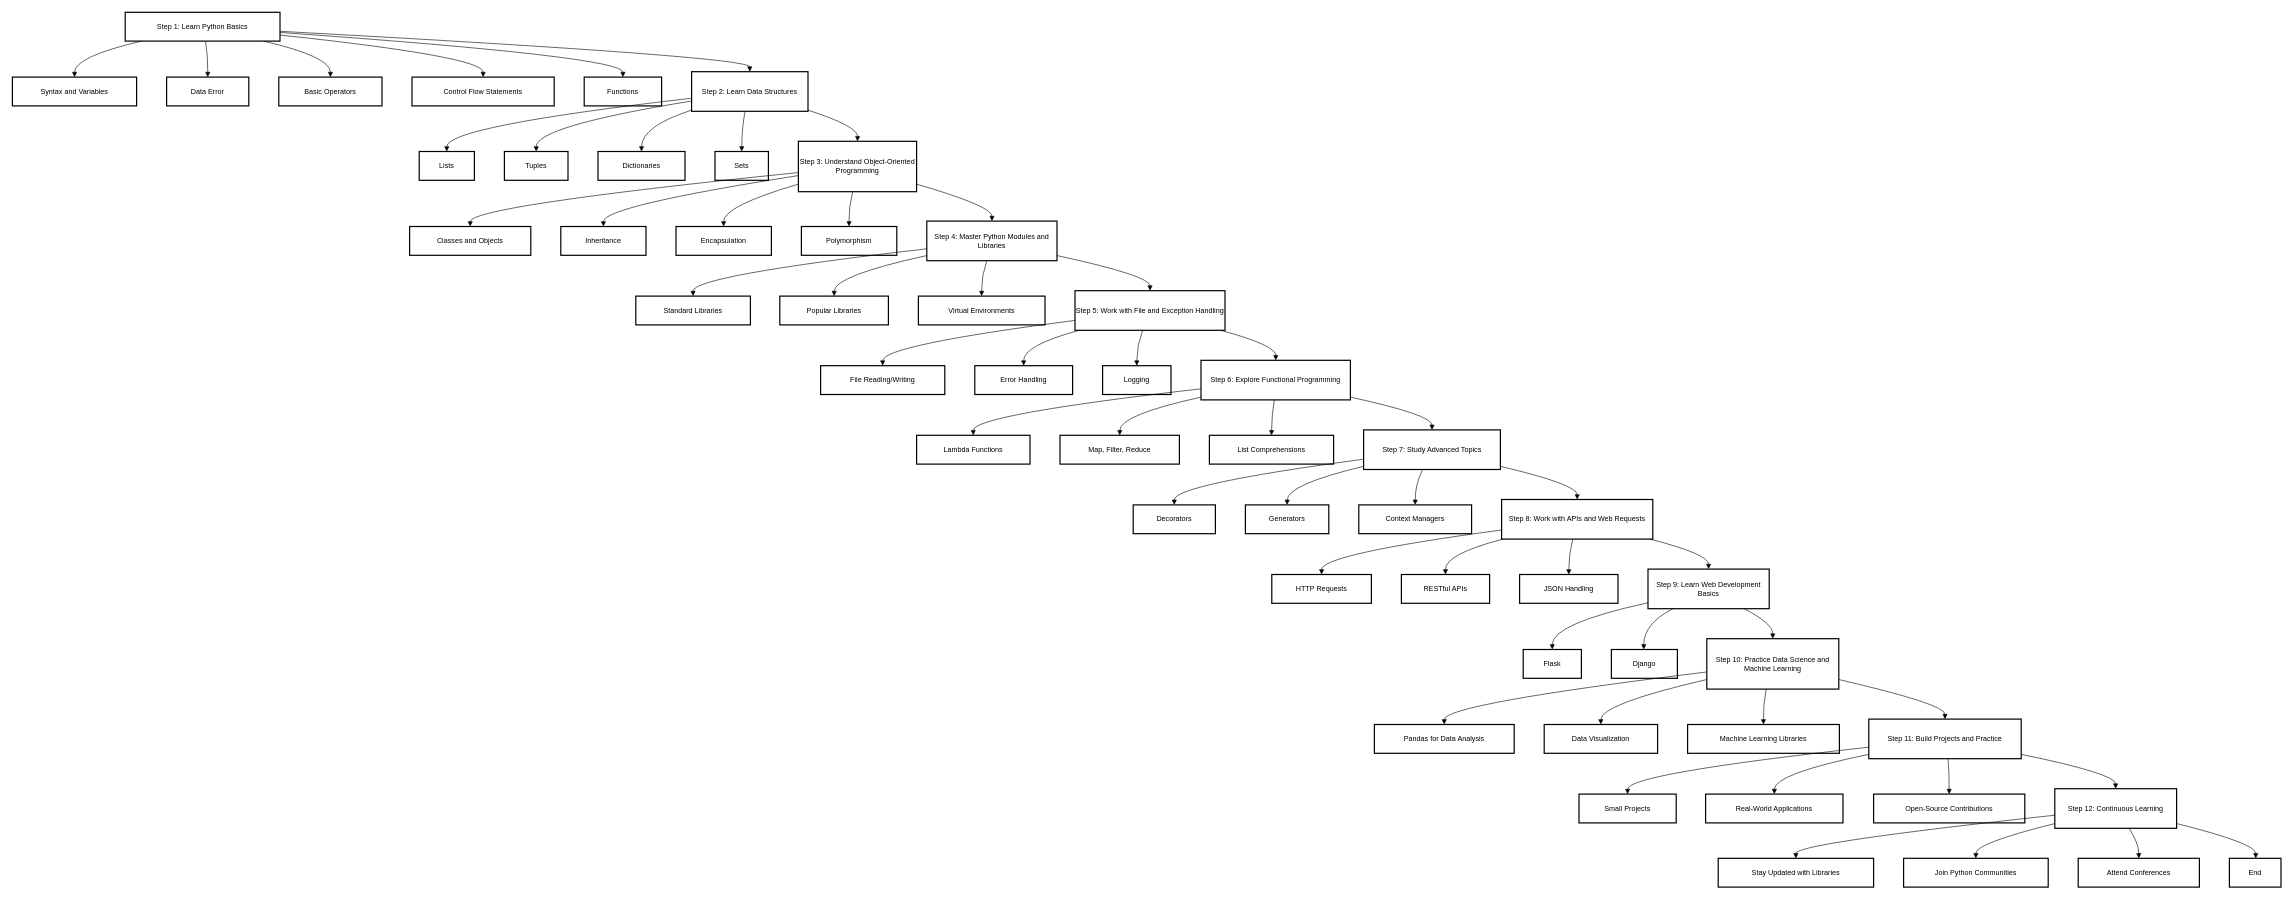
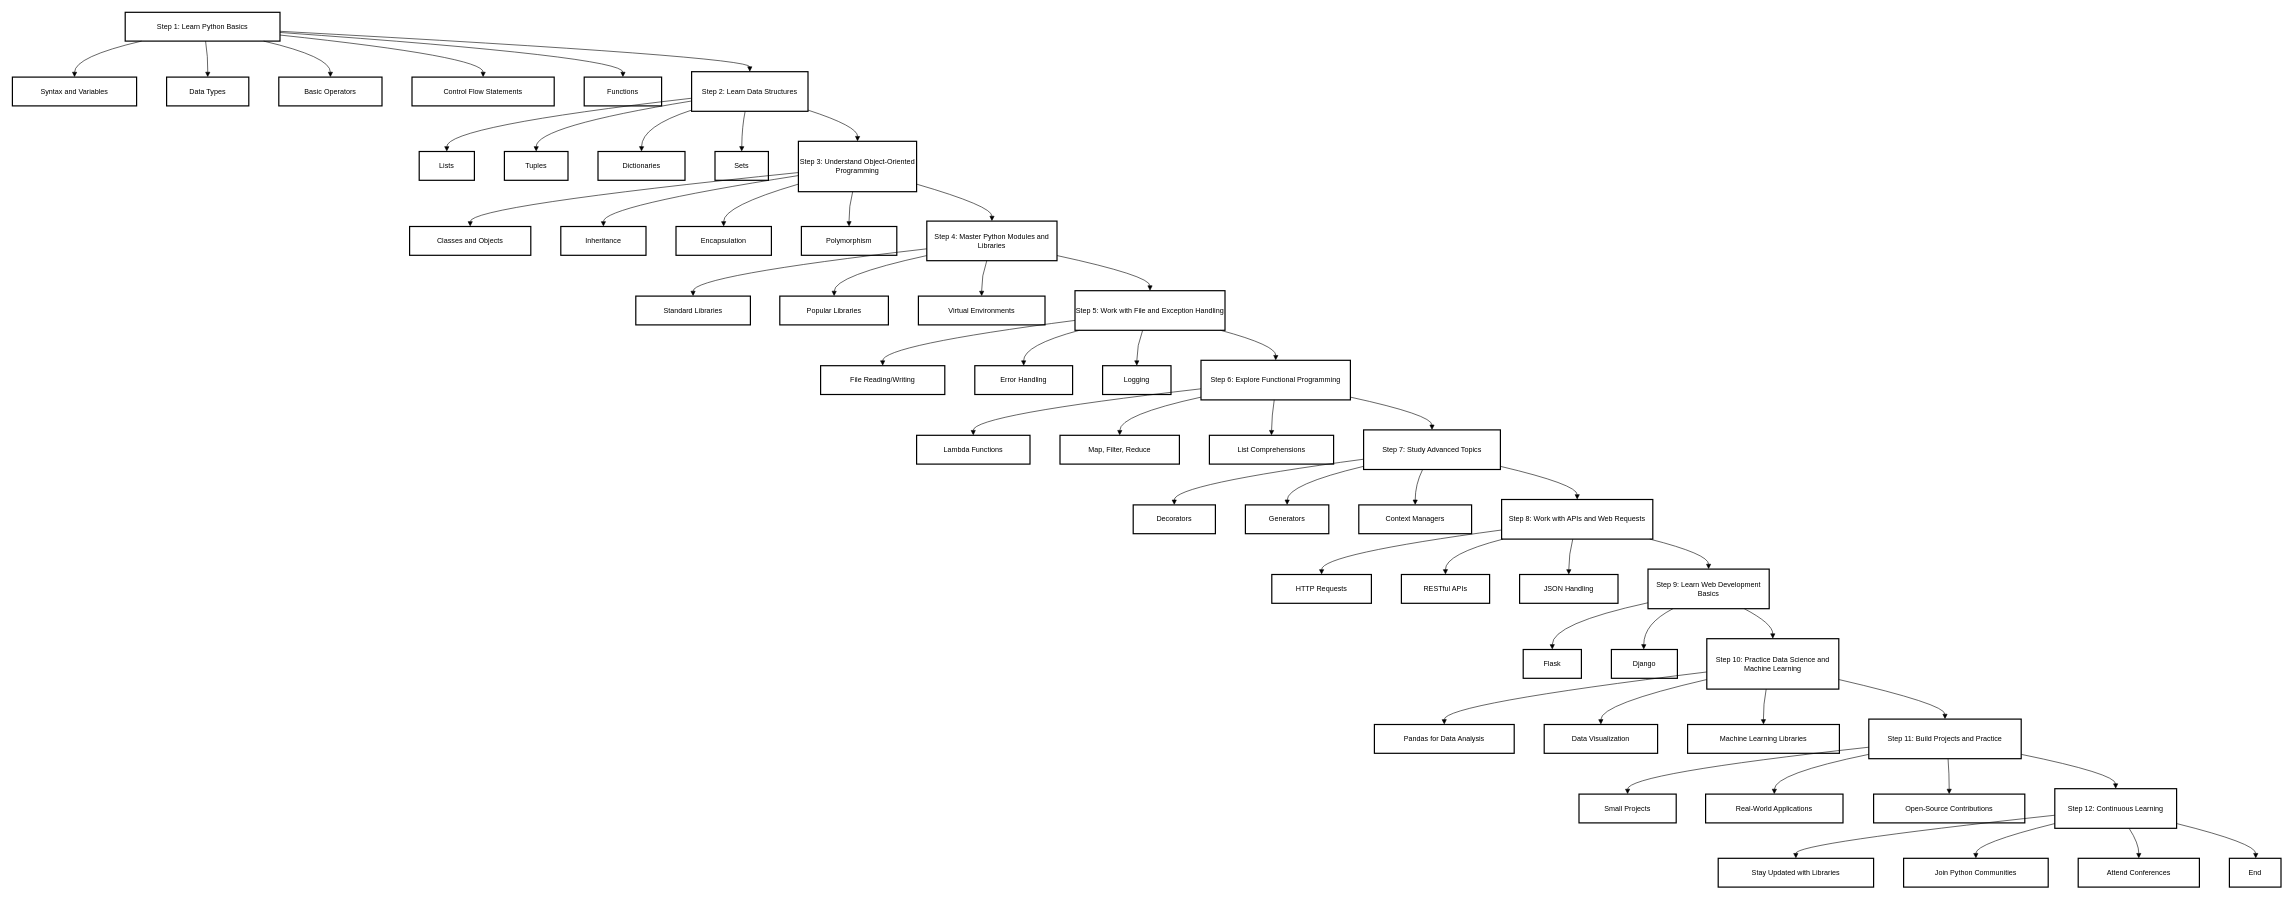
(208, 92) -> (208, 92)
